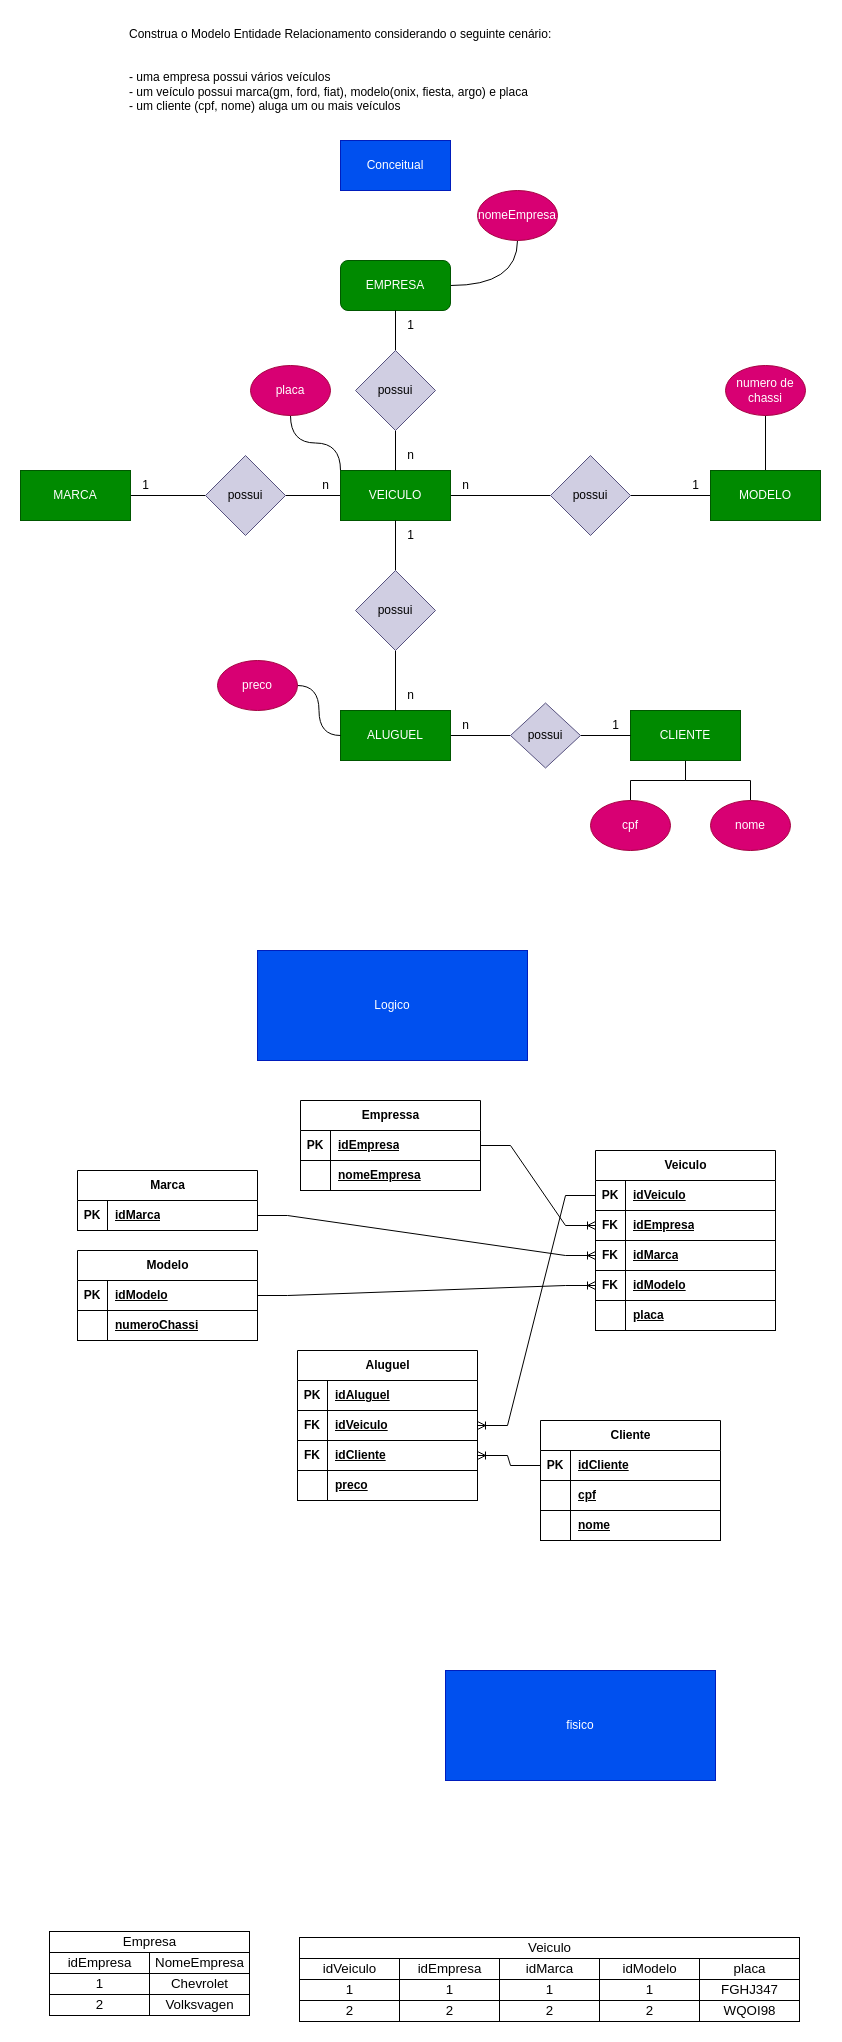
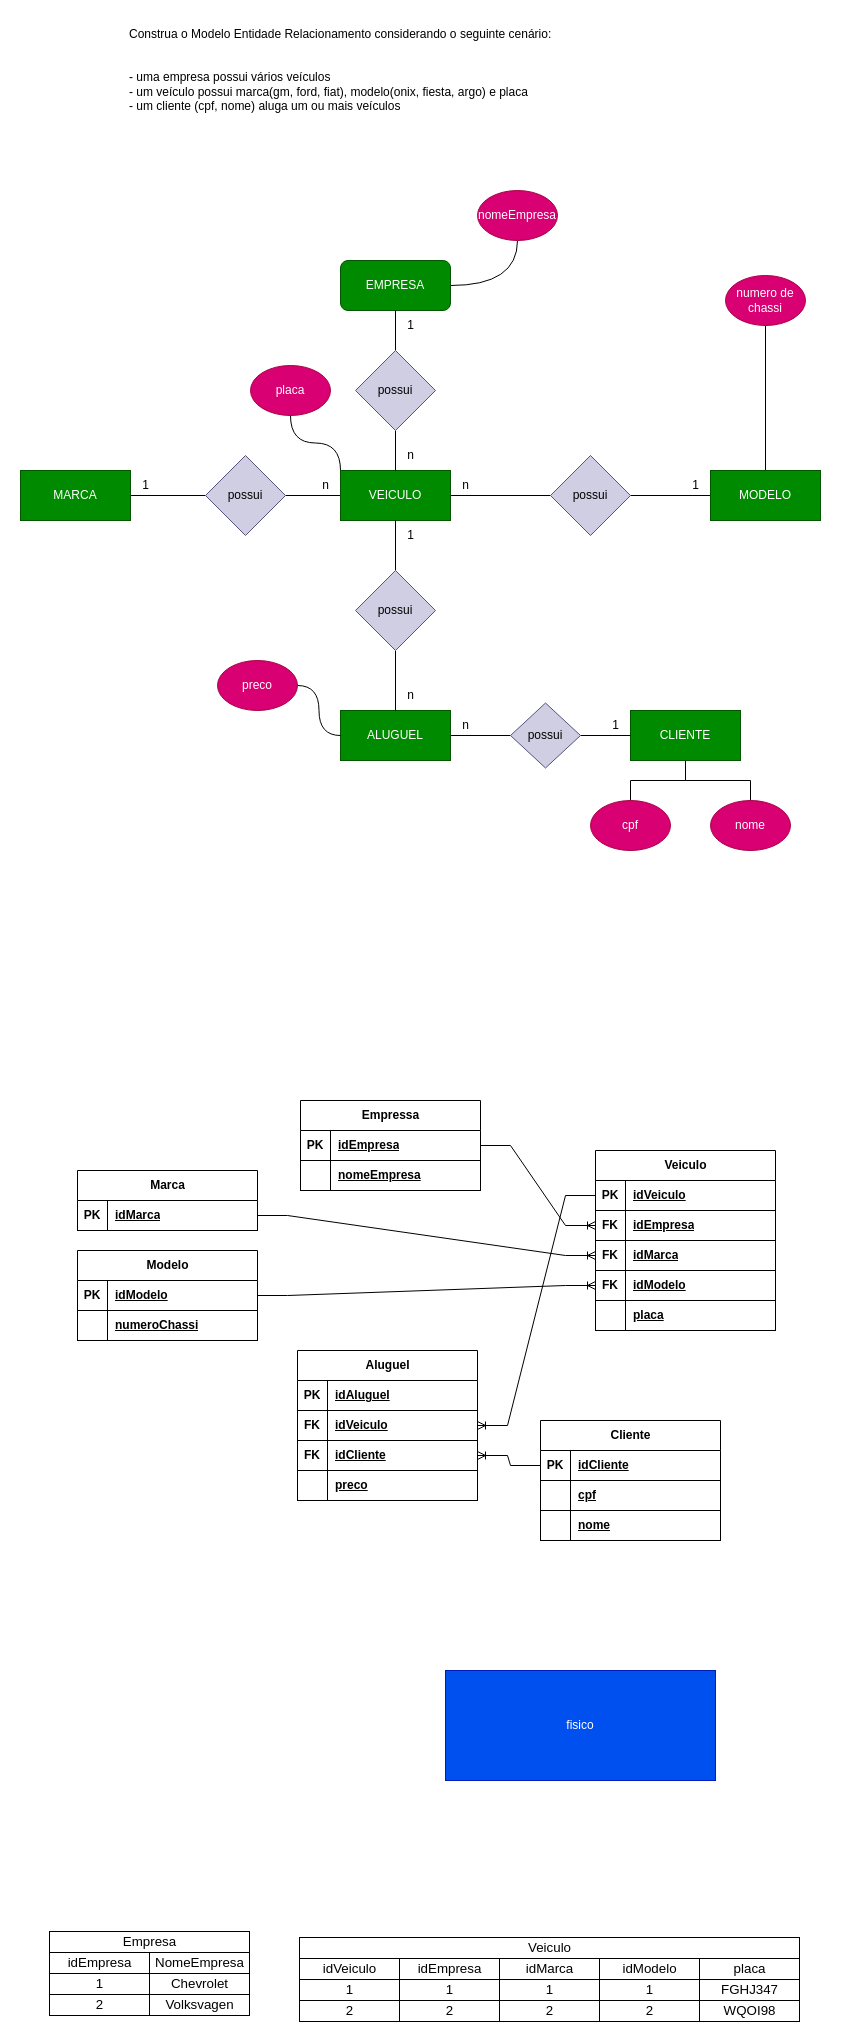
(396, 166) -> none
(766, 391) -> (766, 301)
(393, 1006) -> none
